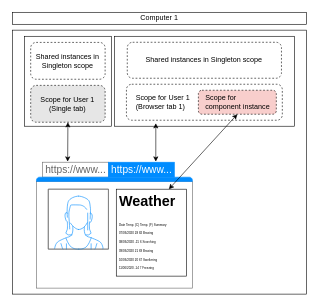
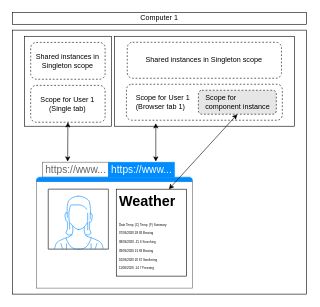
(237, 102) -> (237, 102)
(68, 104) -> (68, 104)
